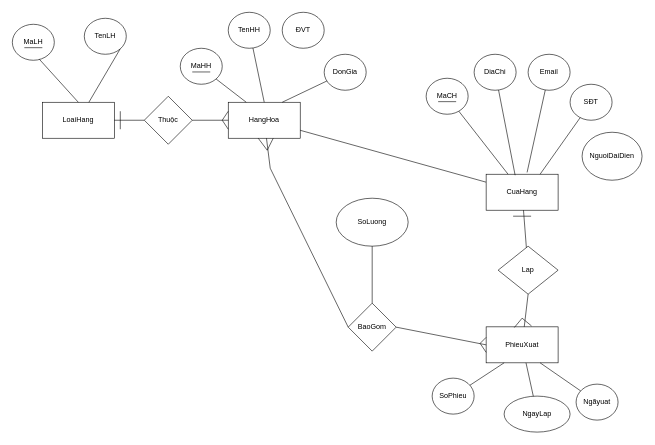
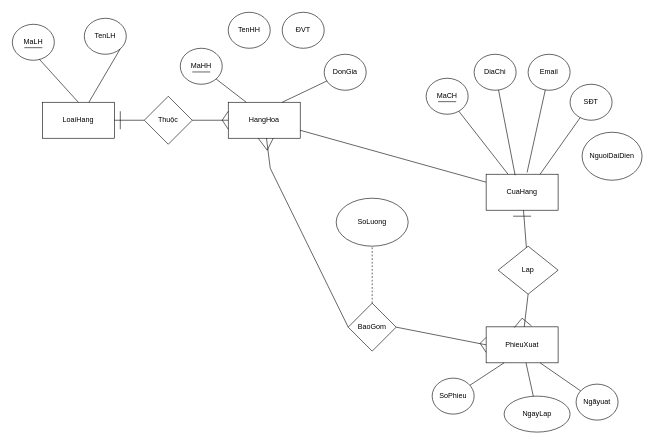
(259, 76) -> none
(372, 274) -> (372, 274)
